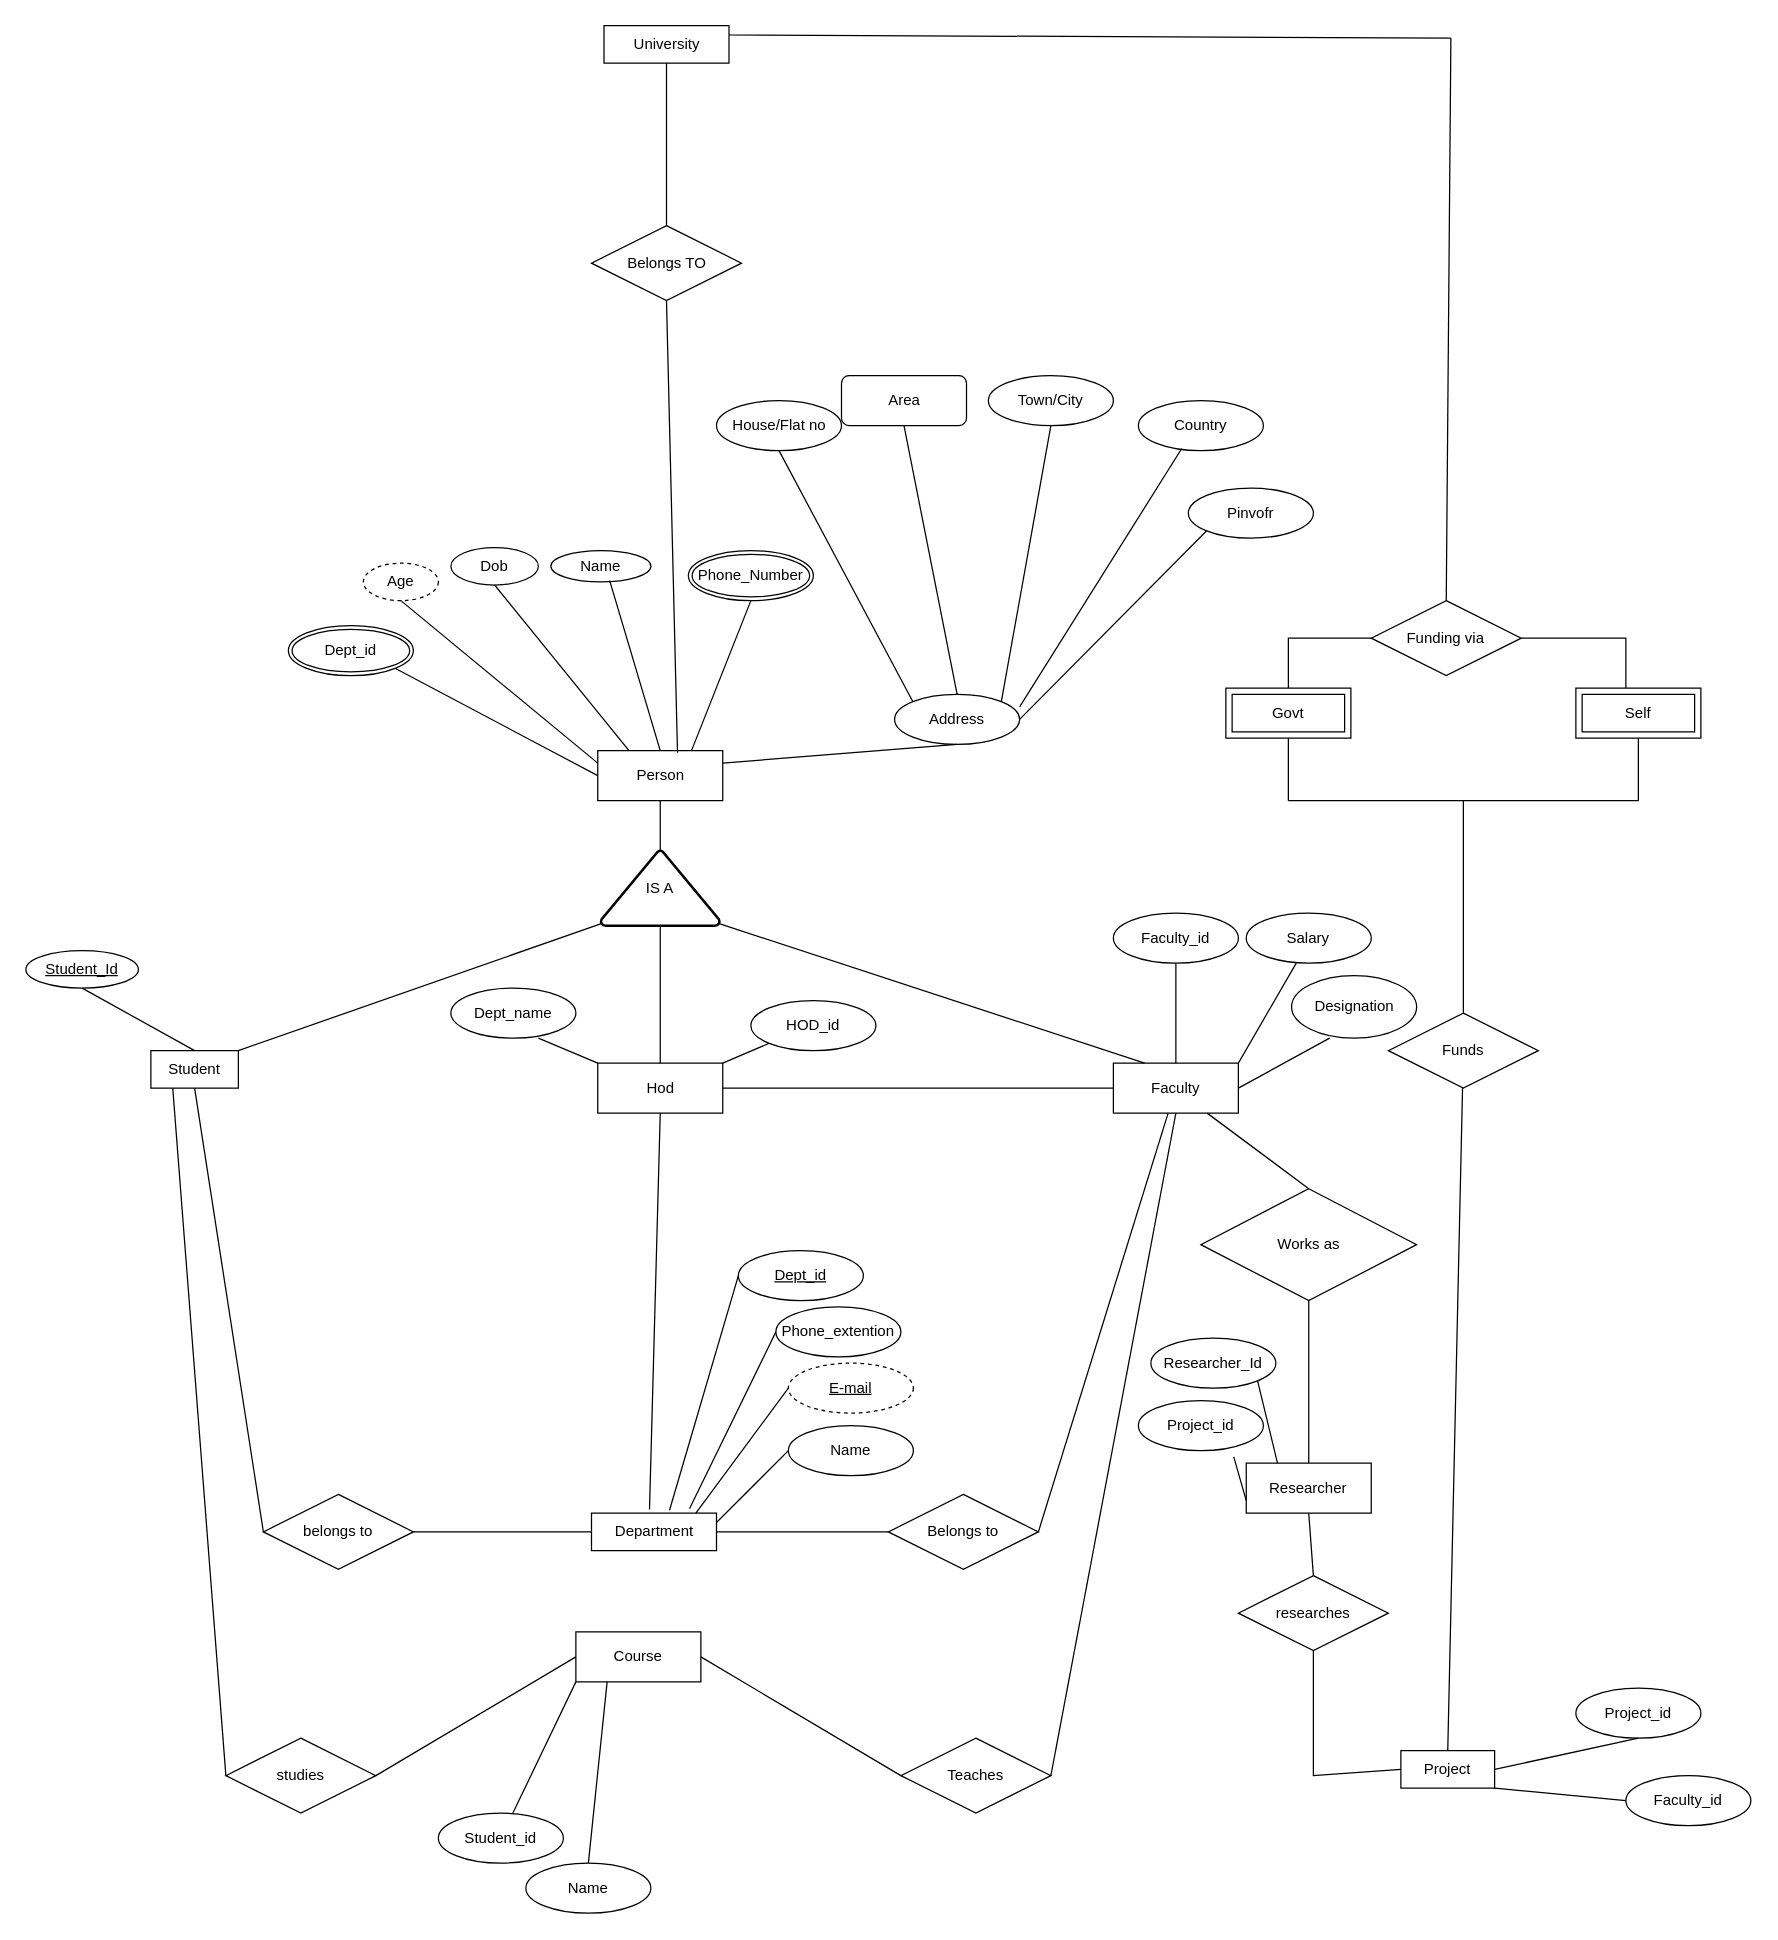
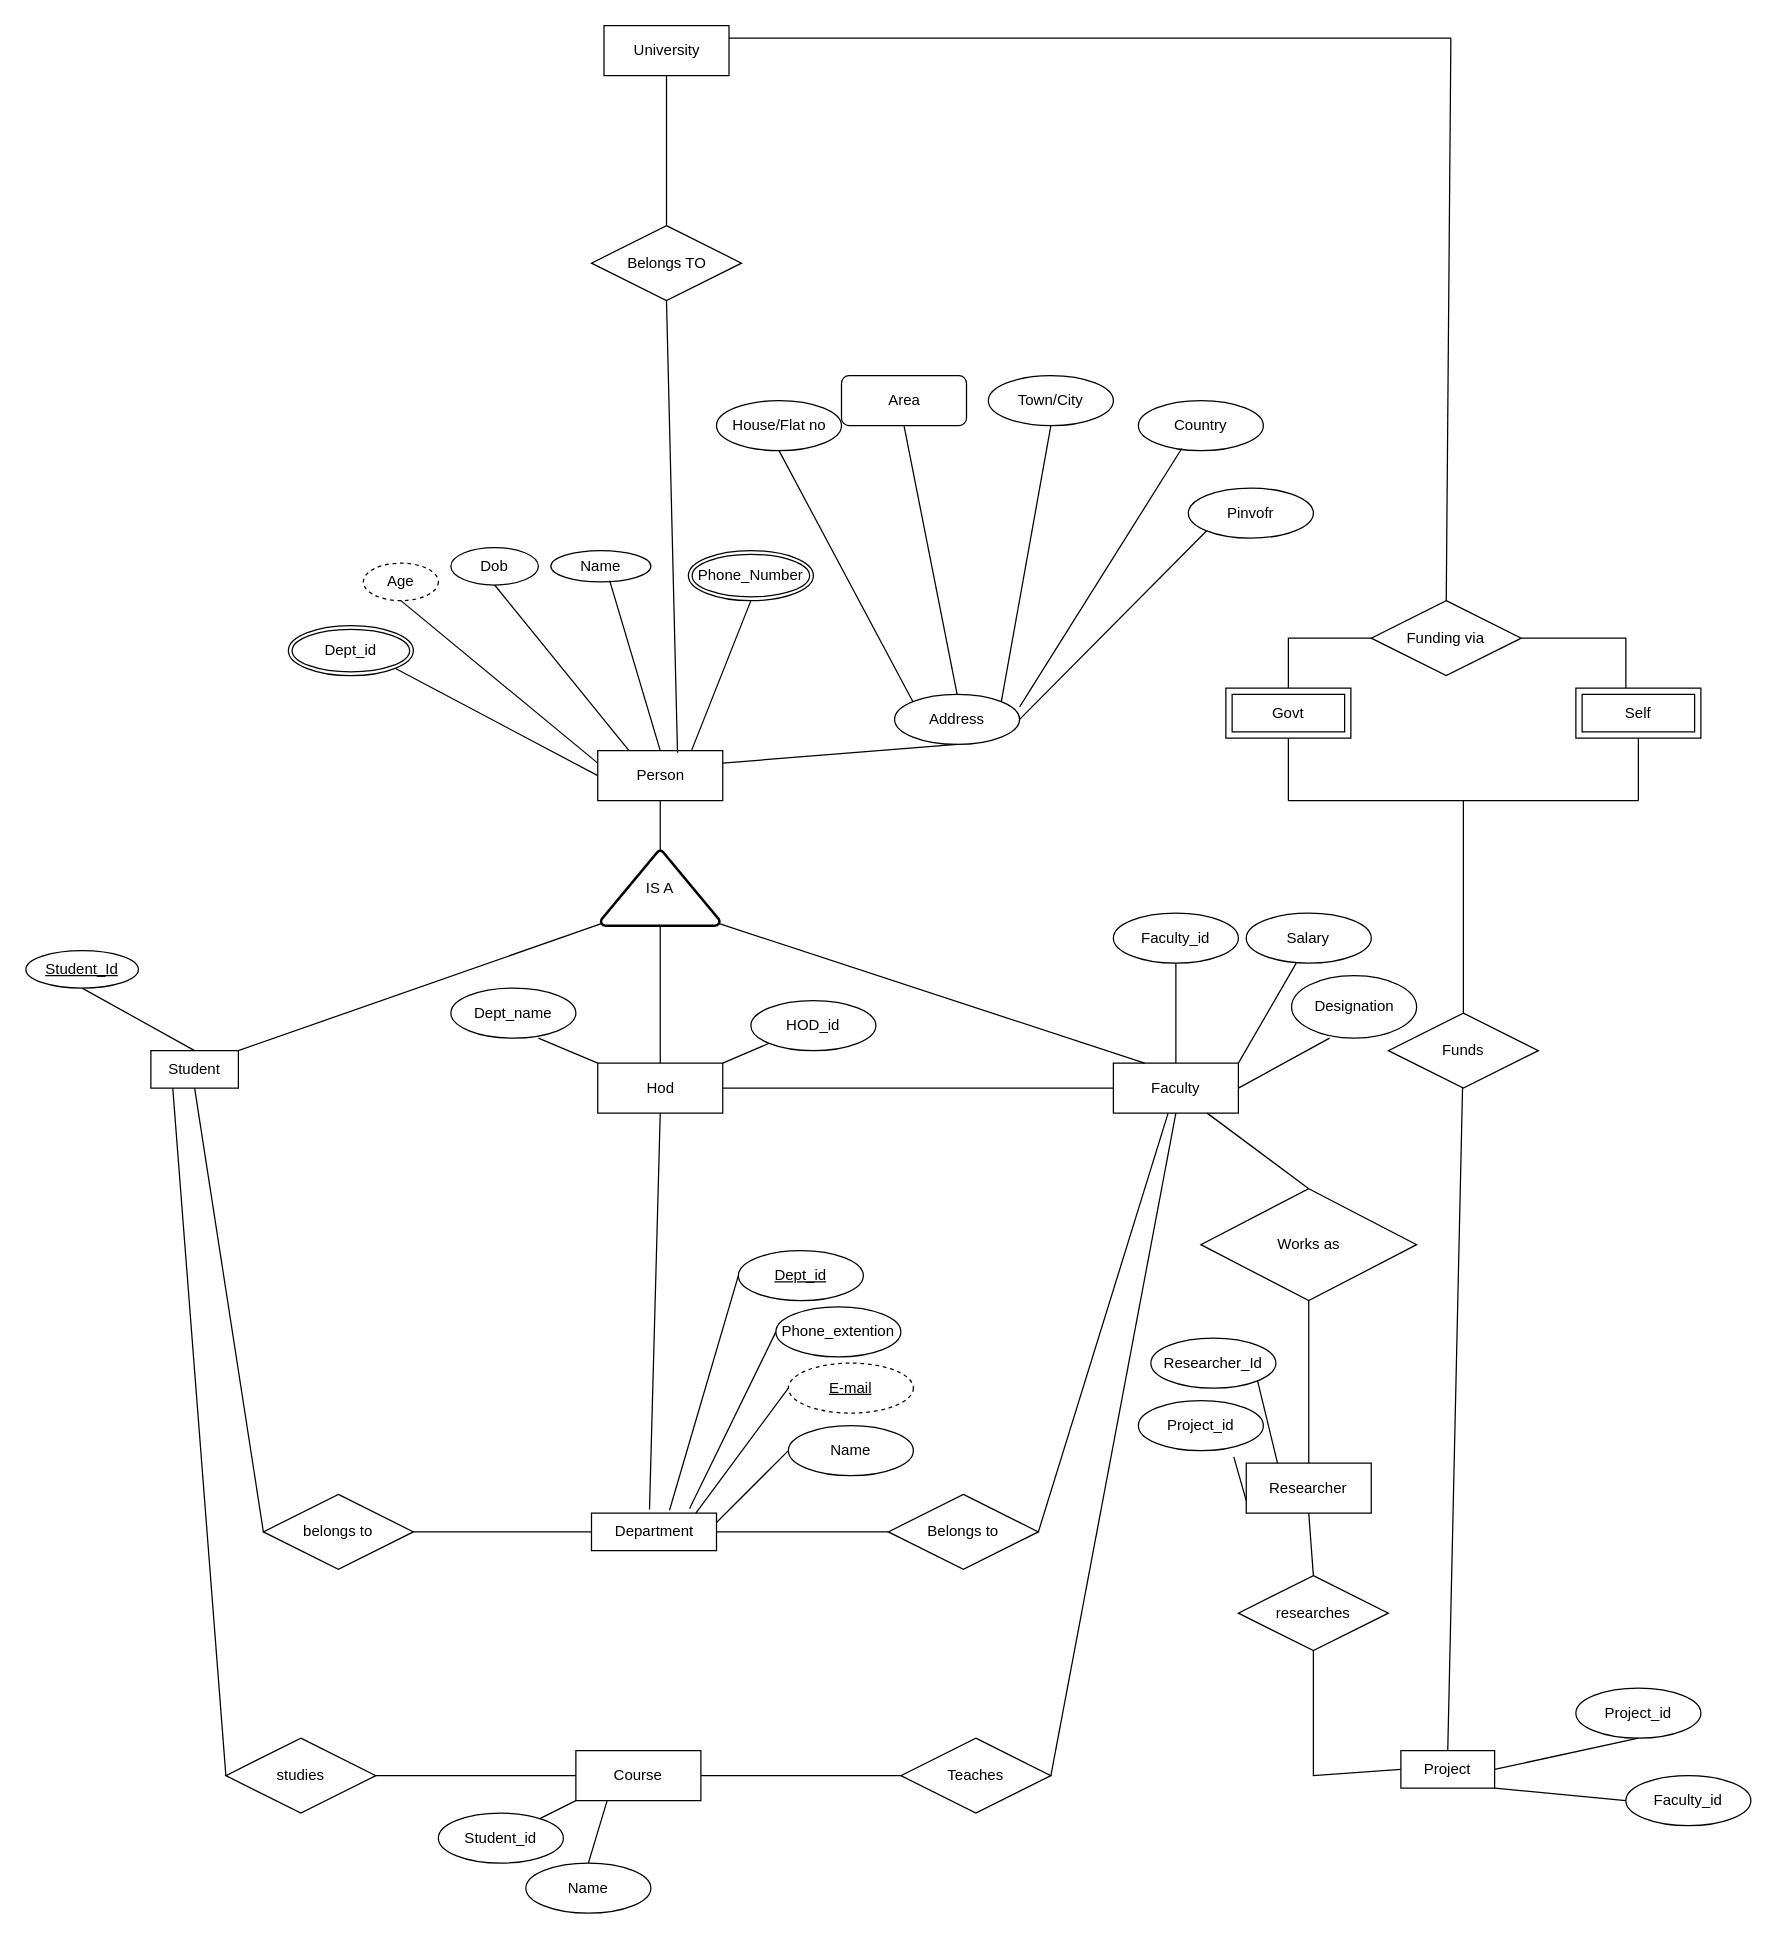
(666, 44) -> (666, 51)
(638, 1657) -> (638, 1776)
